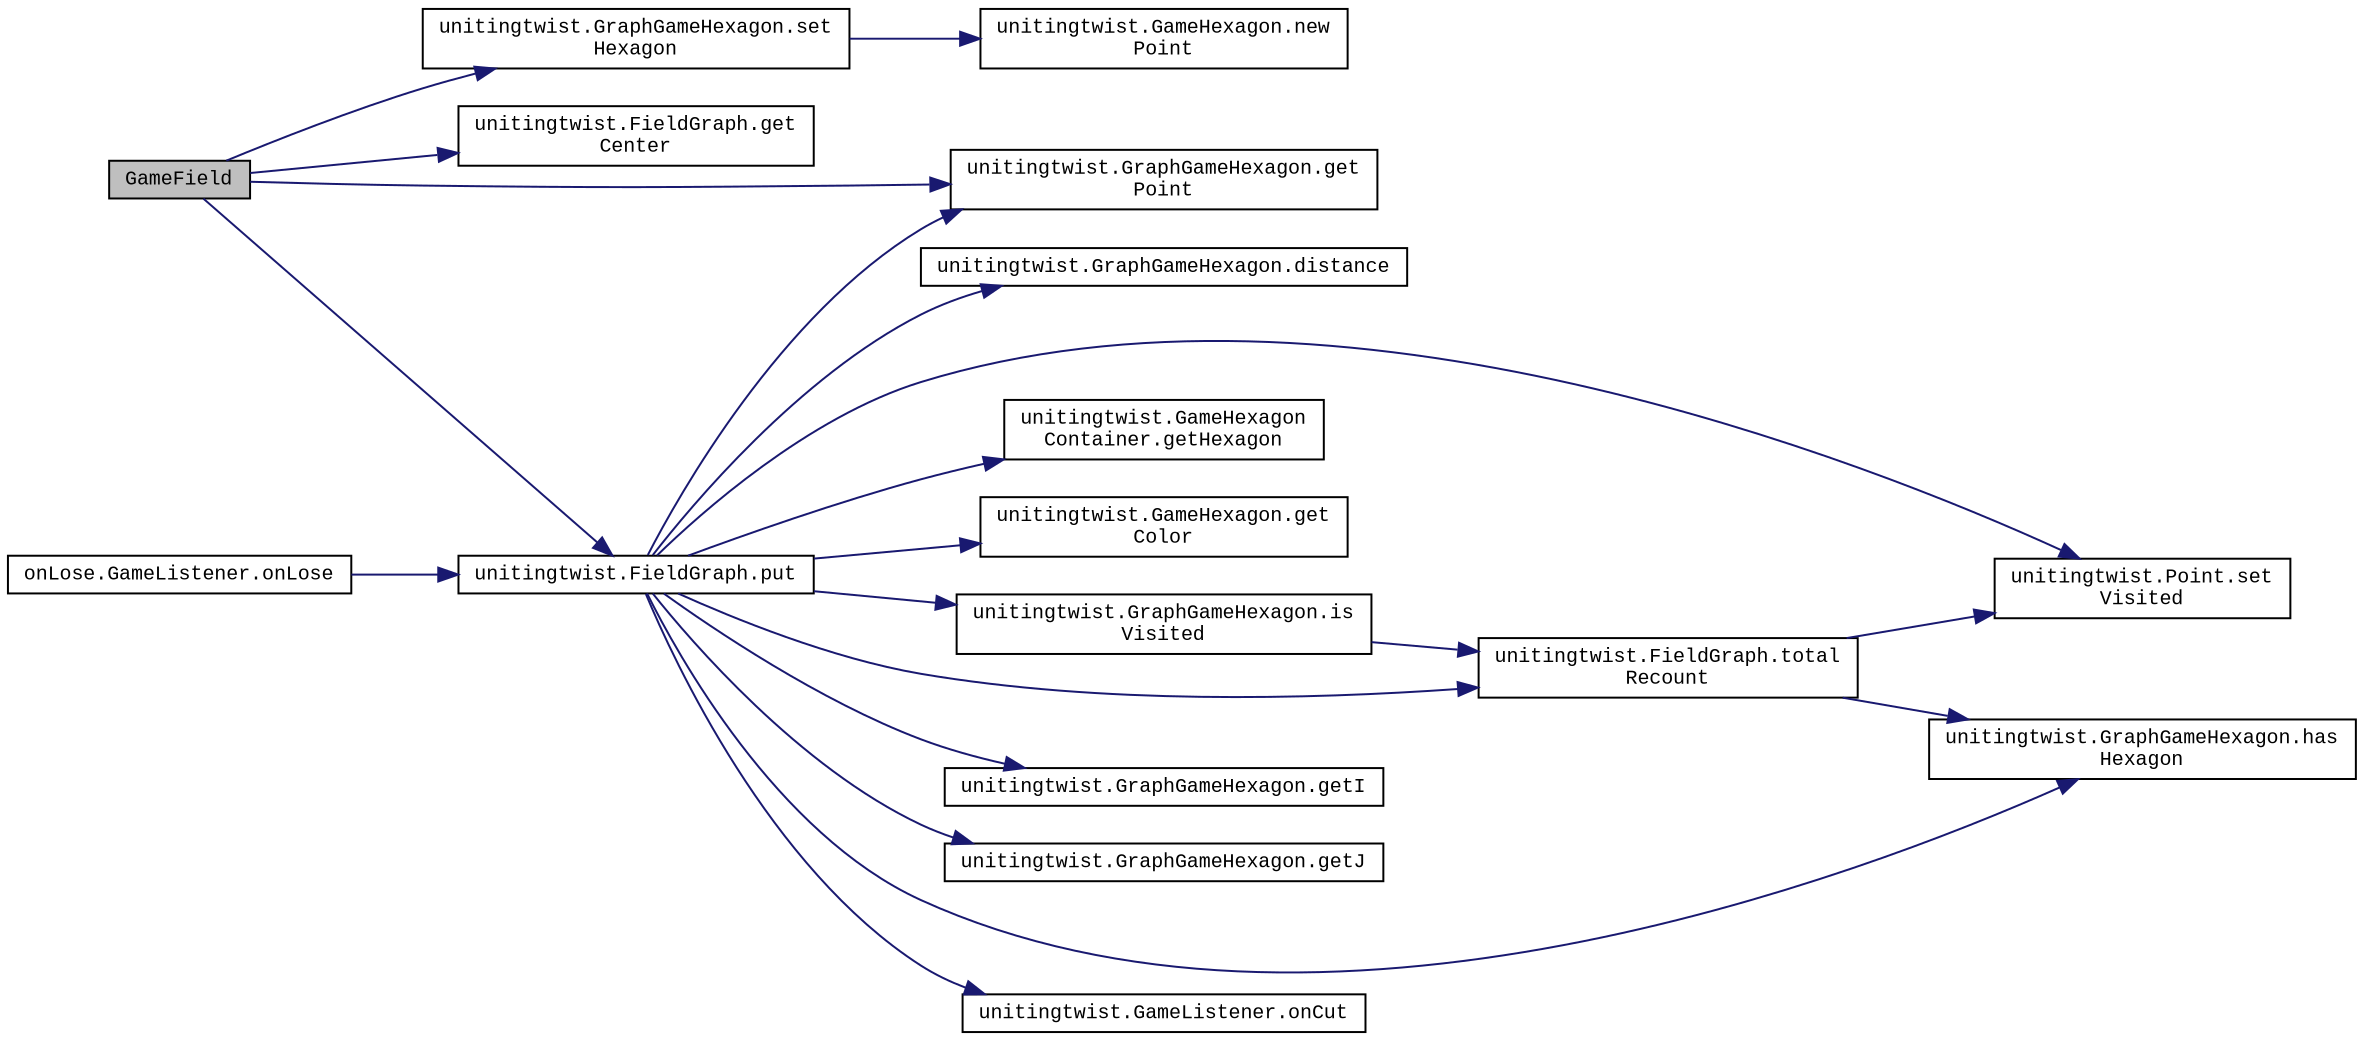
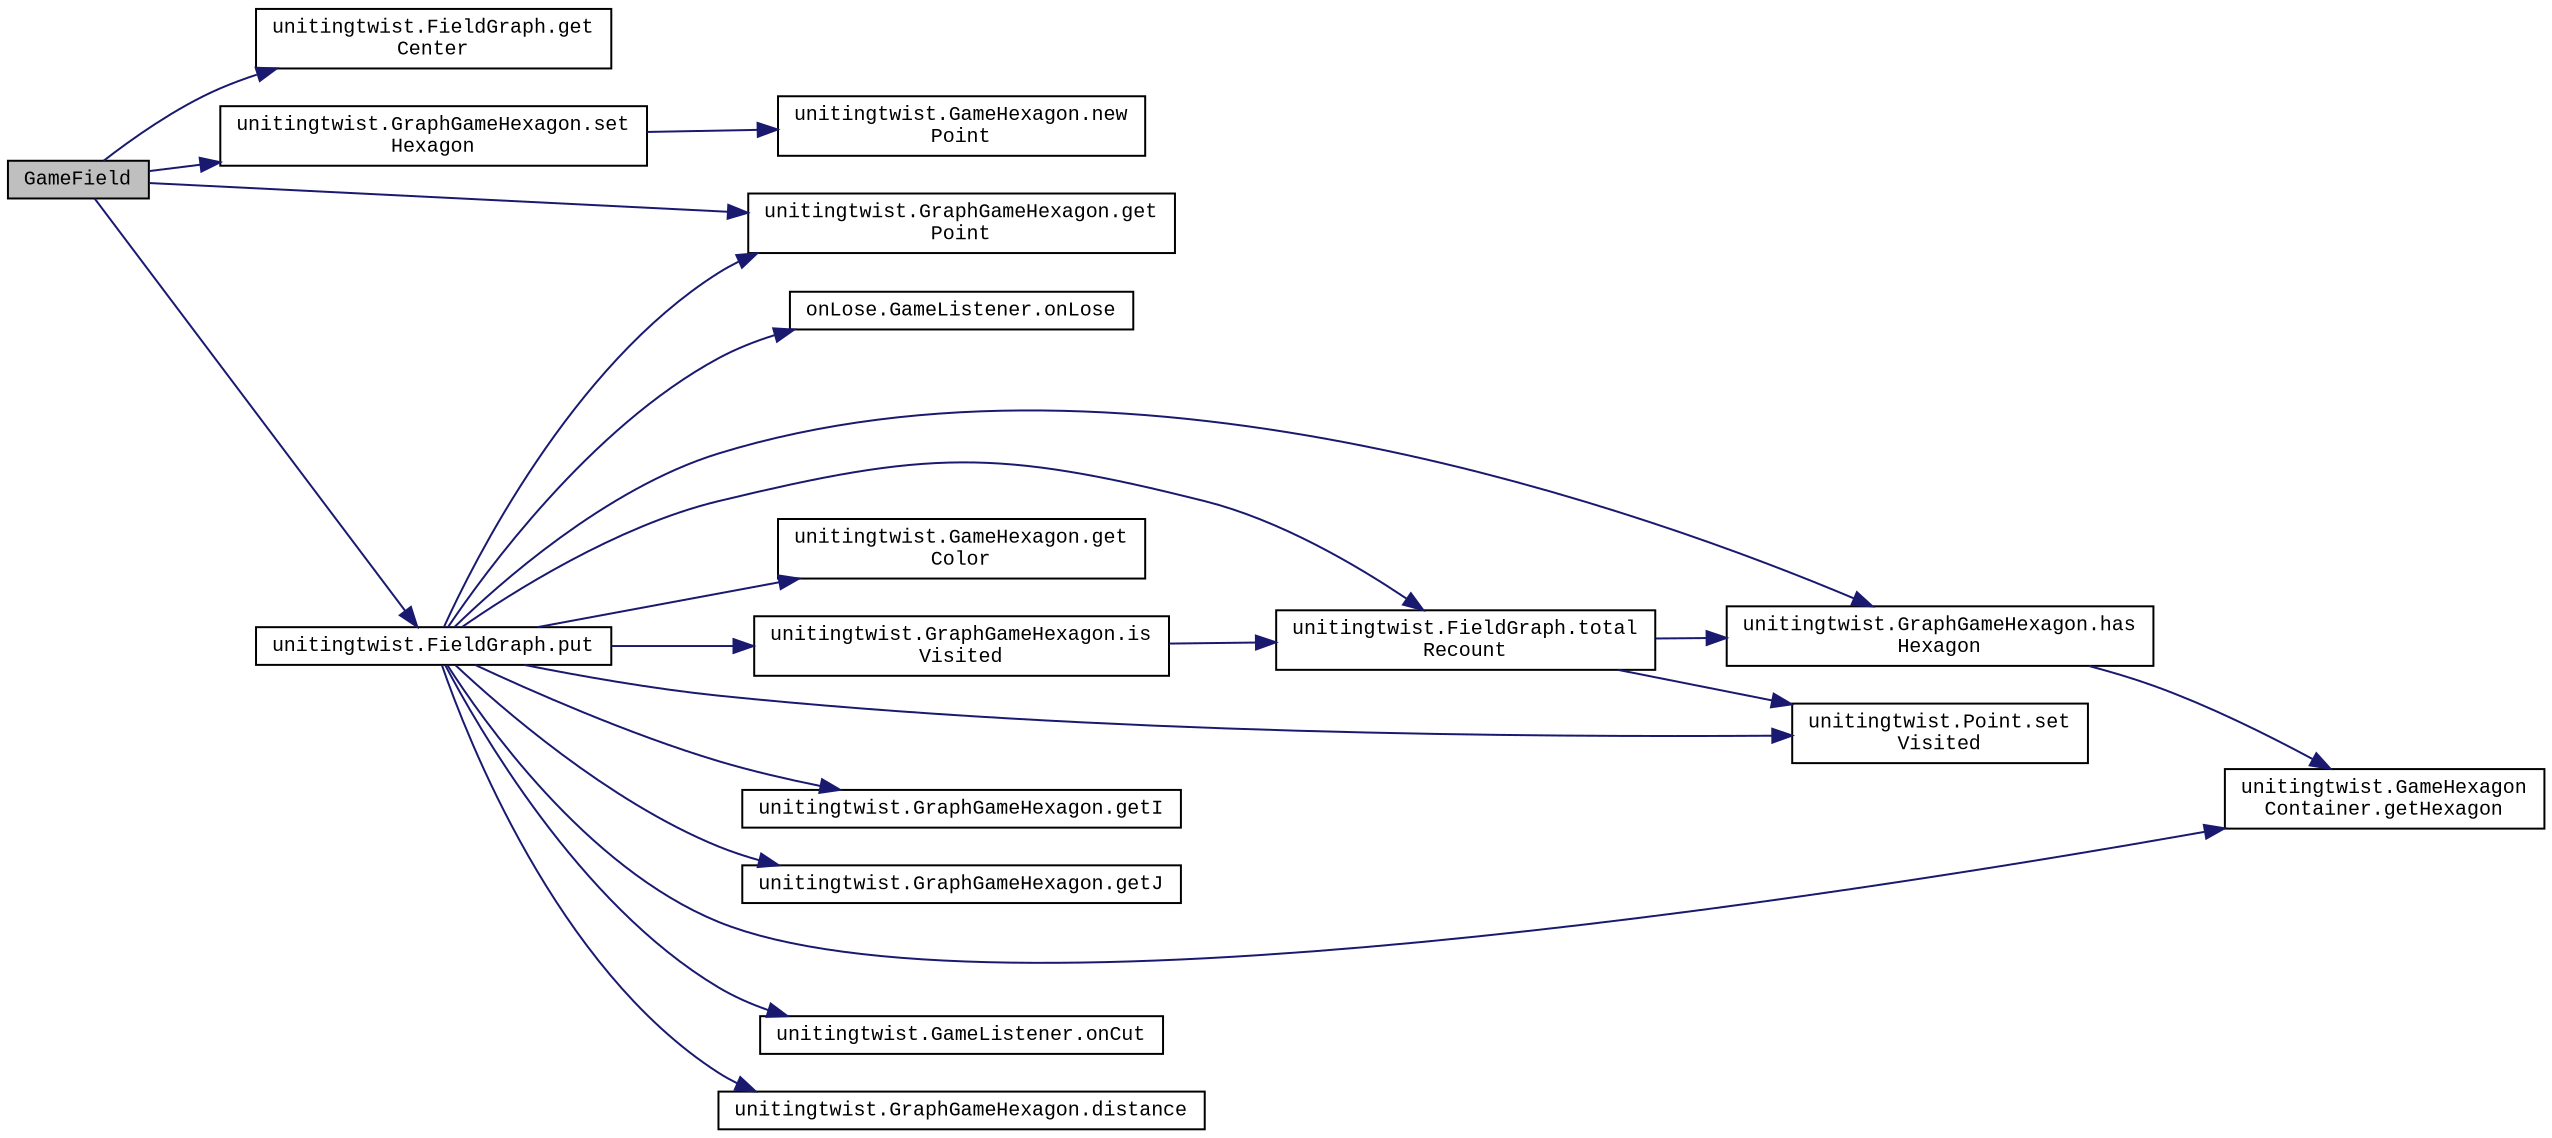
(395, 575) -> (590, 456)
none -> (2204, 706)
